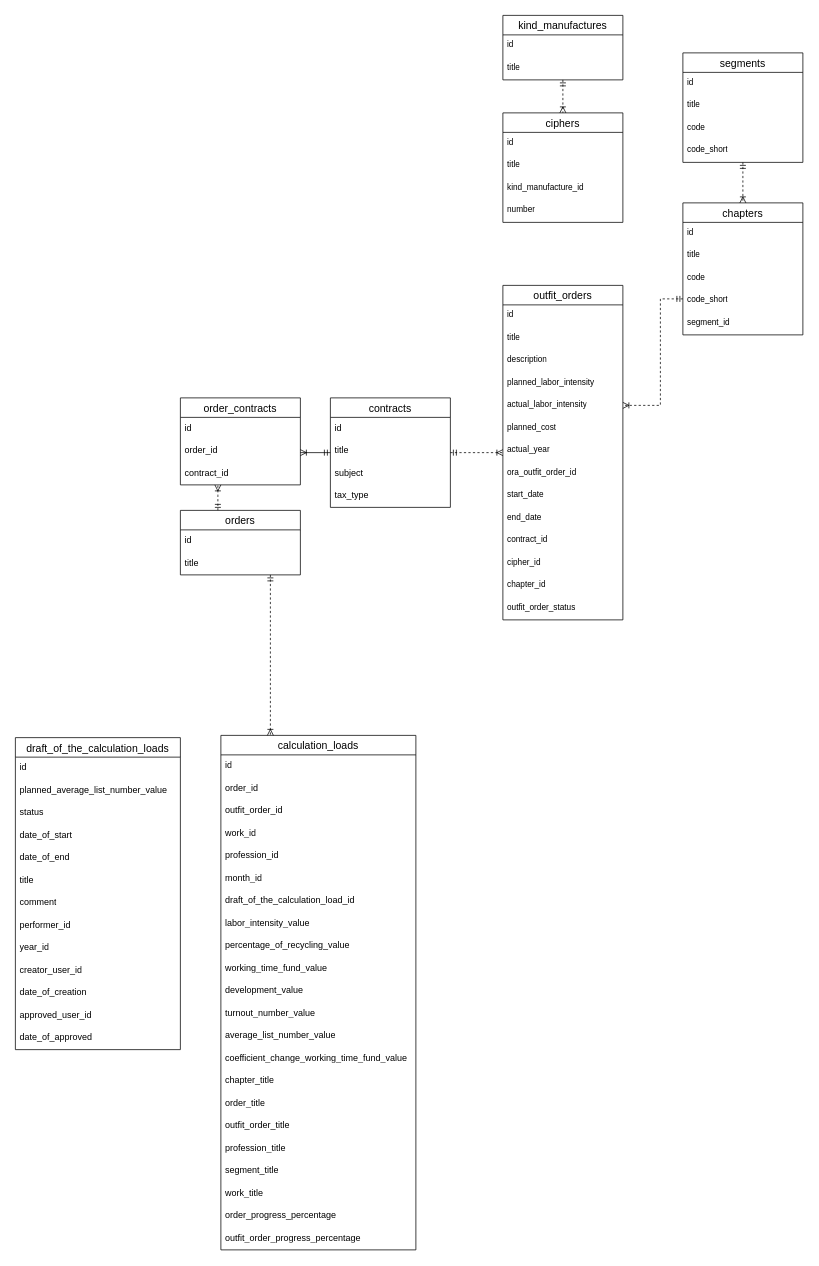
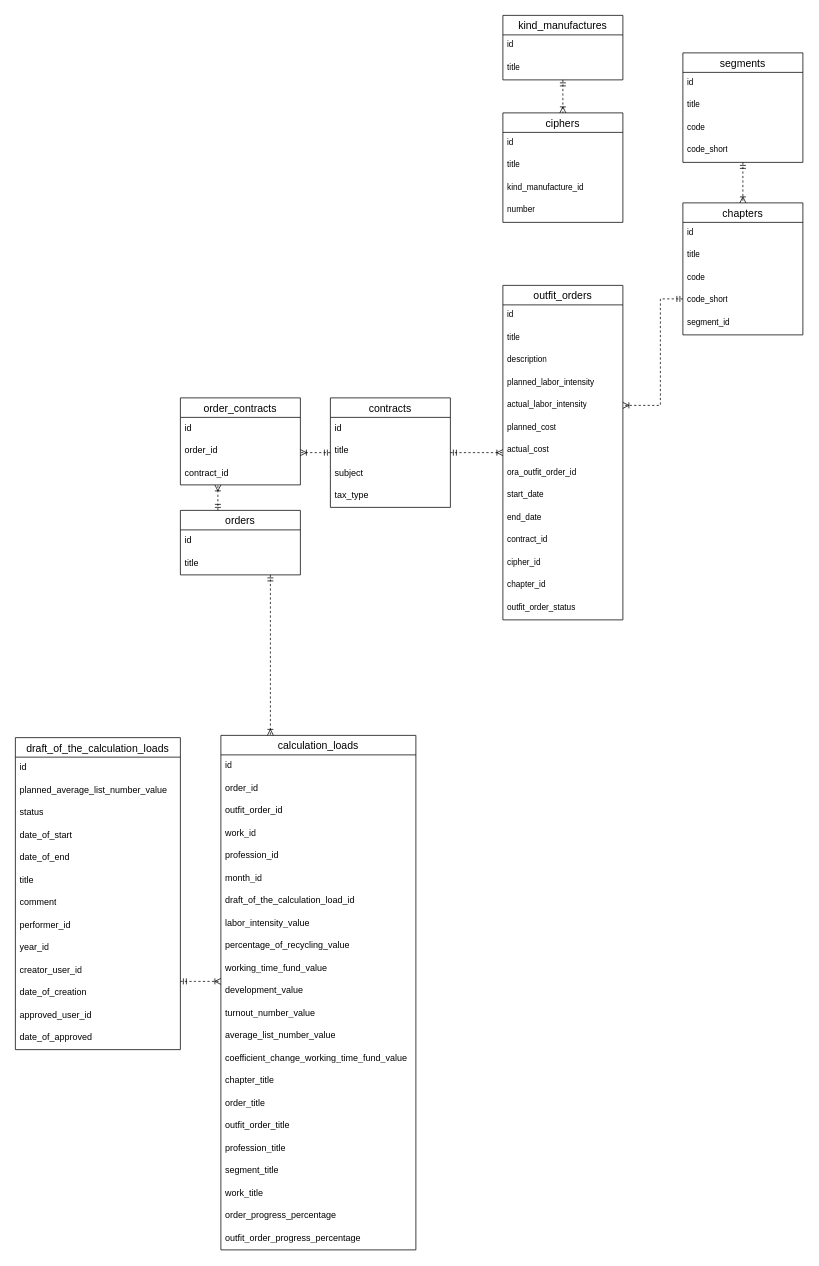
(532, 450) -> (532, 450)
(315, 453) -> (315, 453)
none -> (199, 981)
